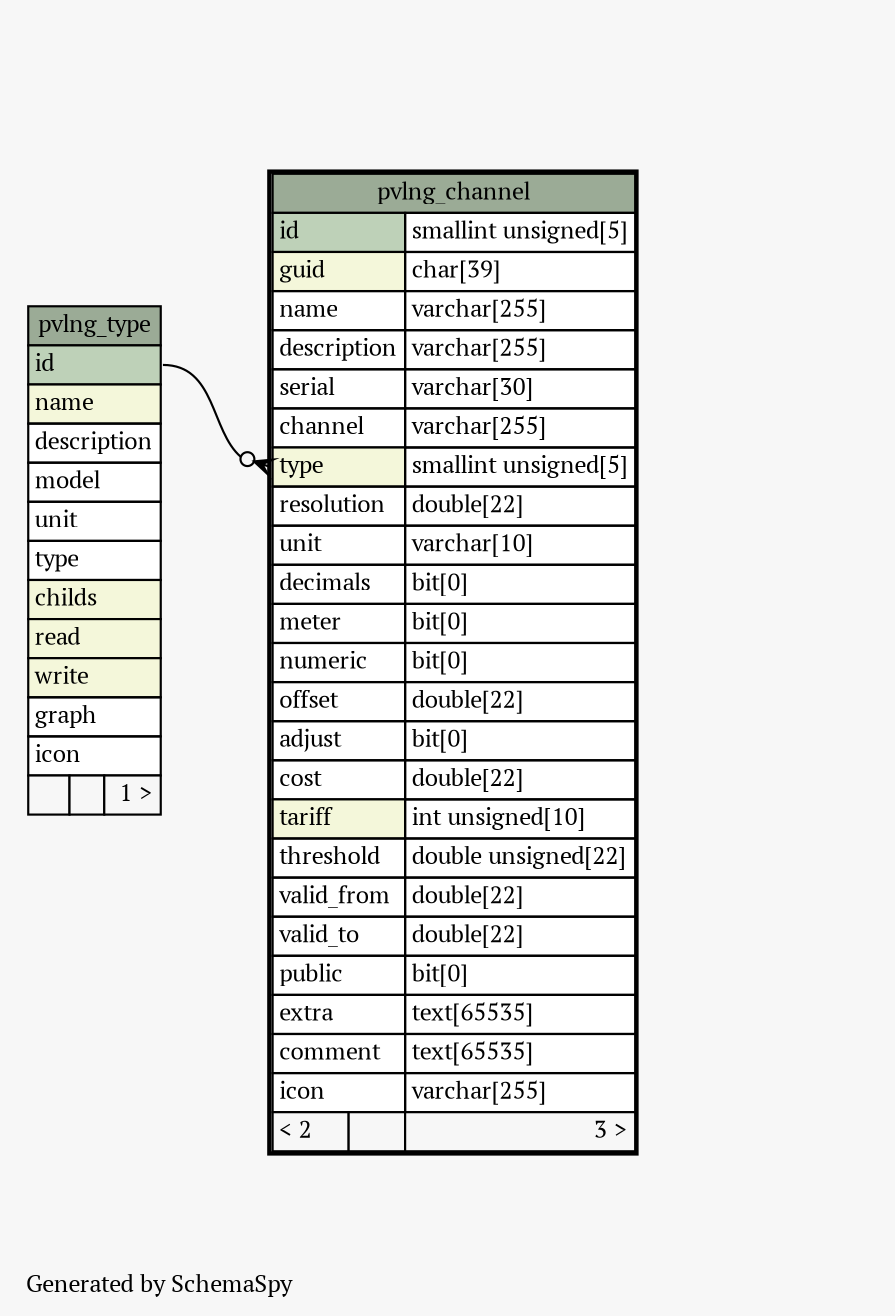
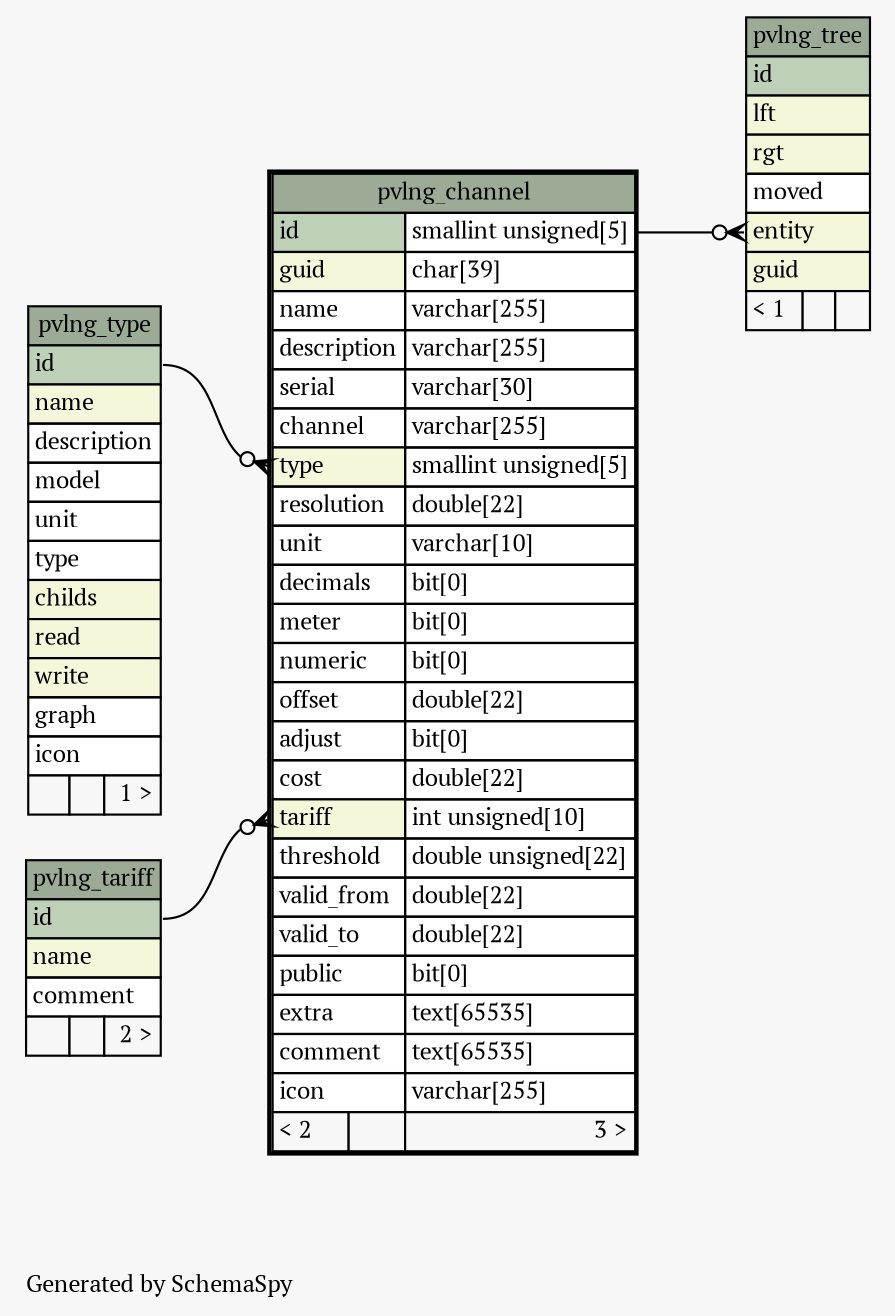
none -> (807, 174)
none -> (93, 958)
